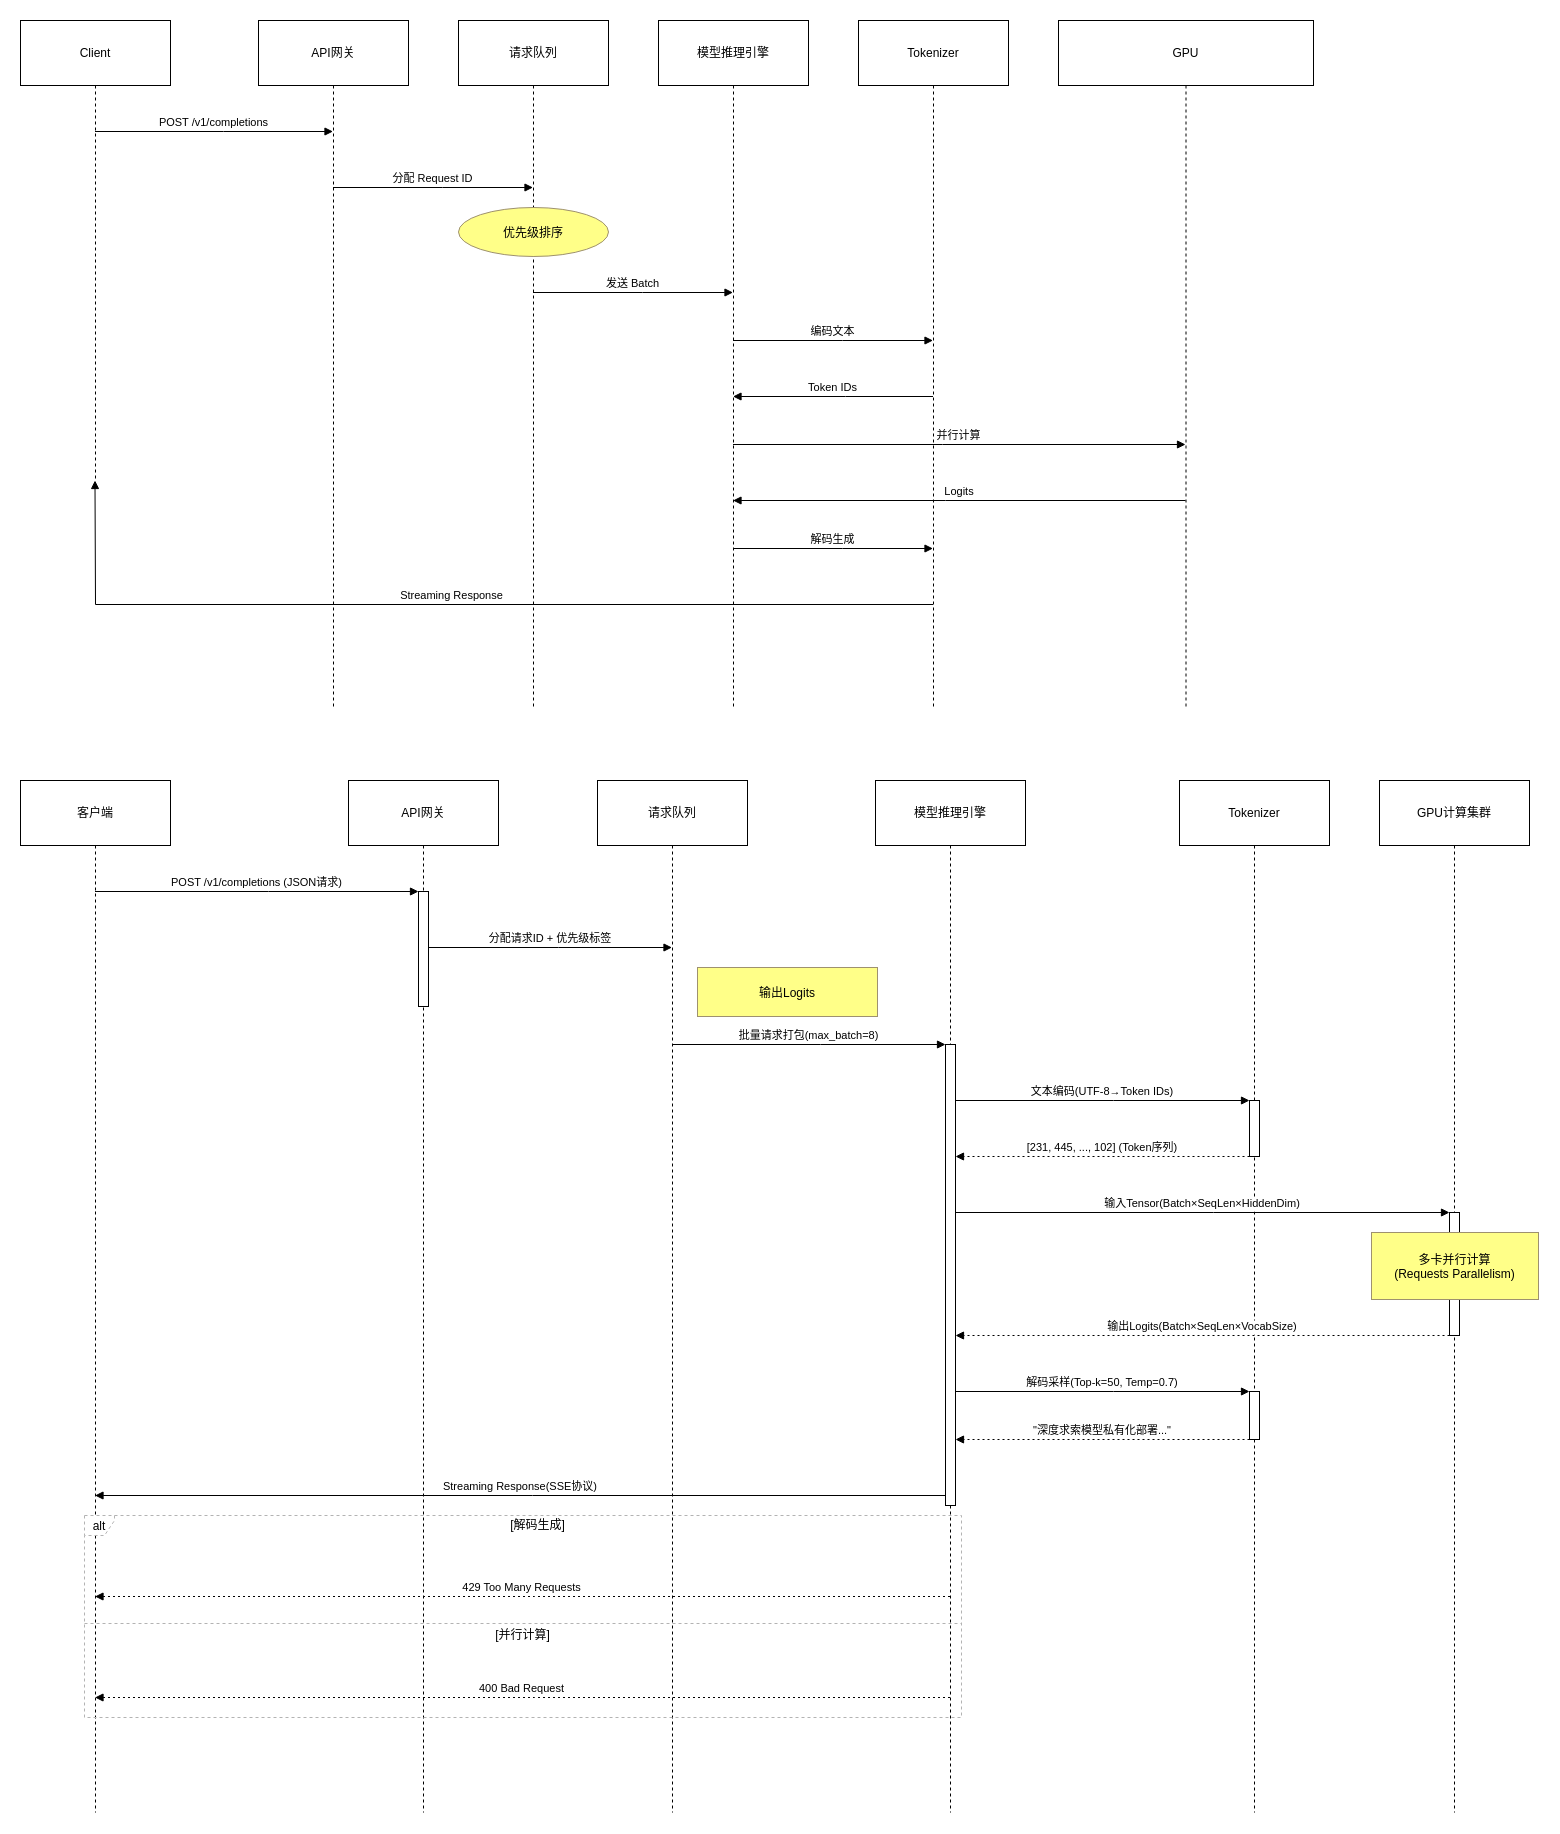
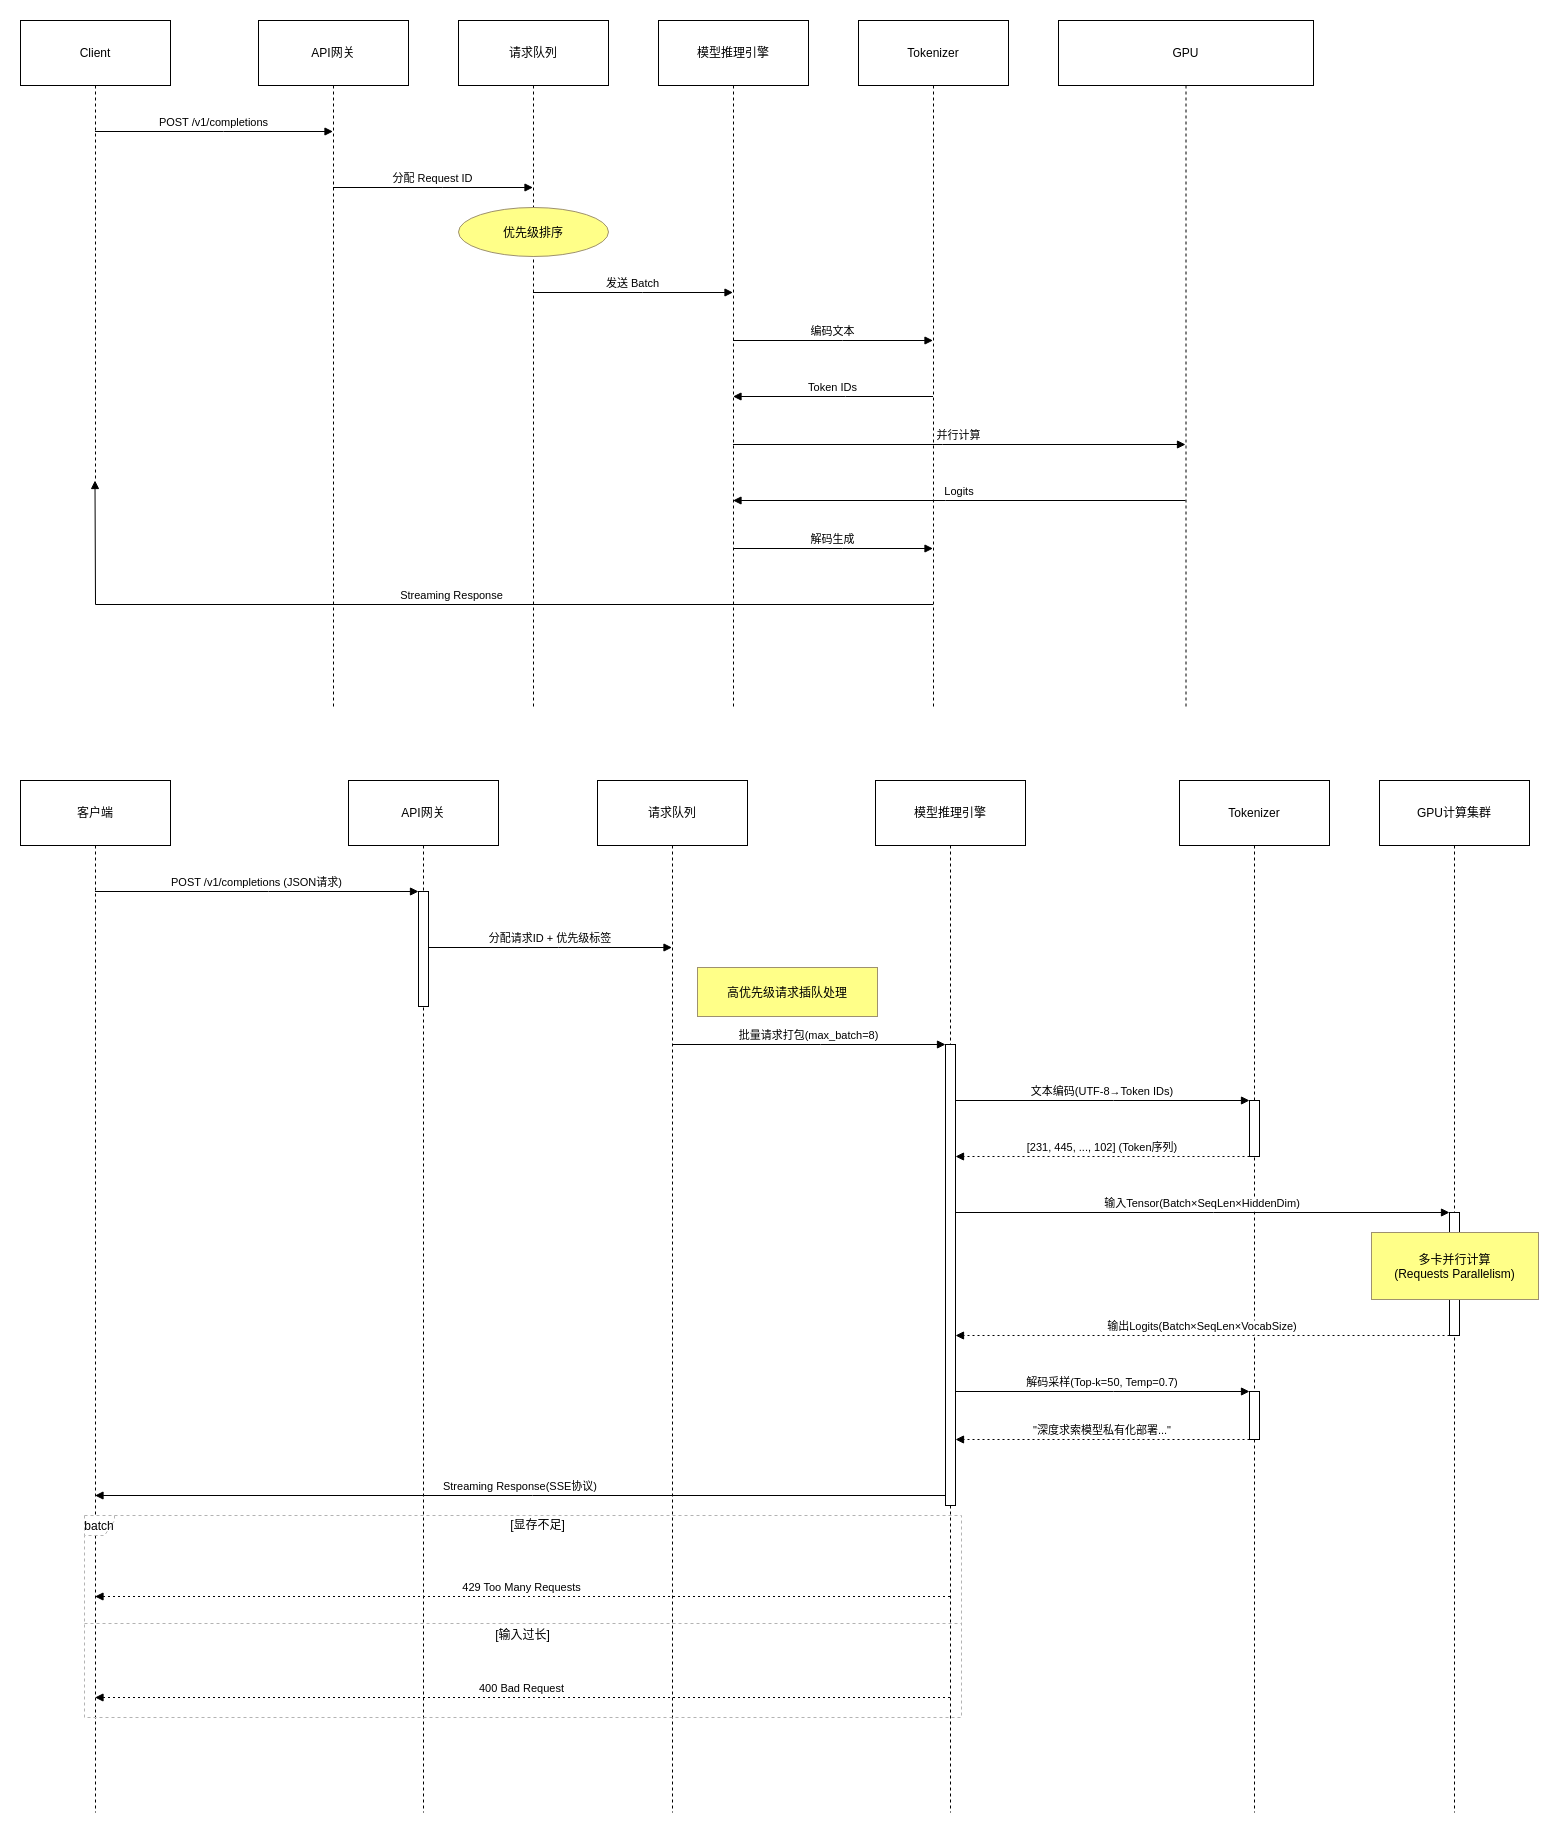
(787, 993) -> (787, 993)
(99, 1526) -> (99, 1526)
(538, 1526) -> (538, 1526)
(523, 1636) -> (523, 1636)
